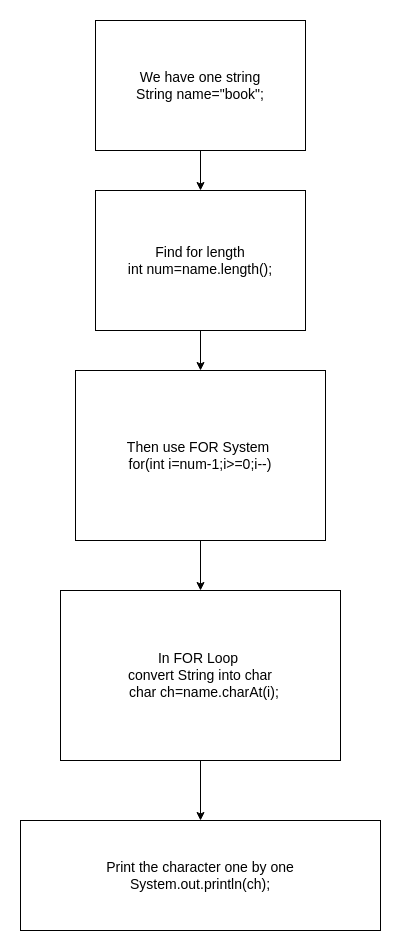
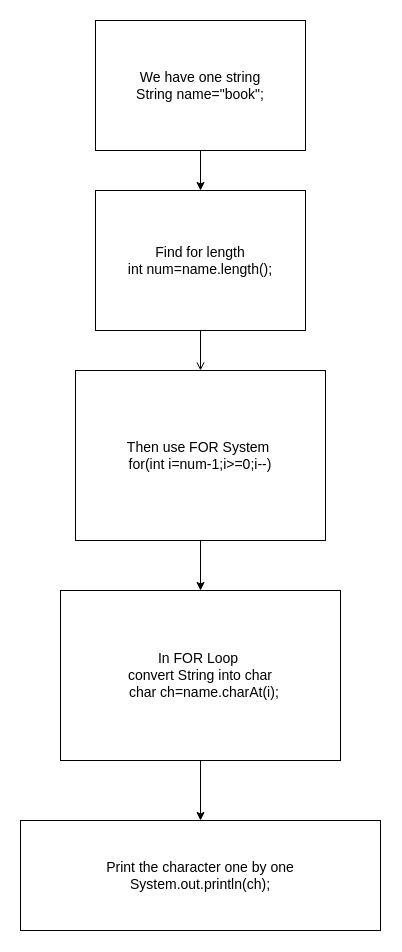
(201, 362) -> (201, 364)
